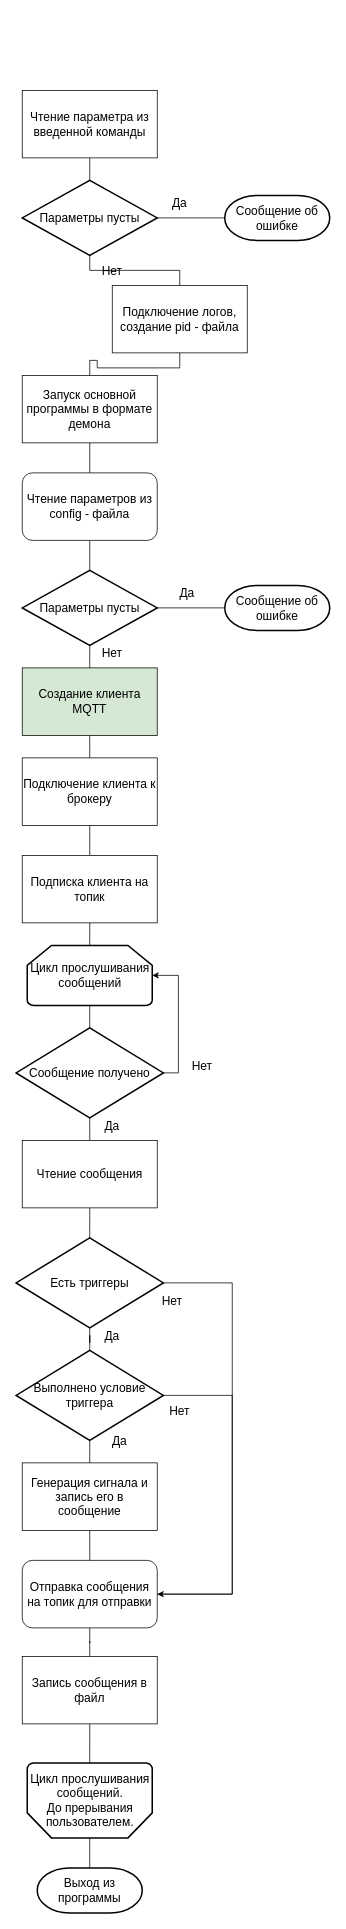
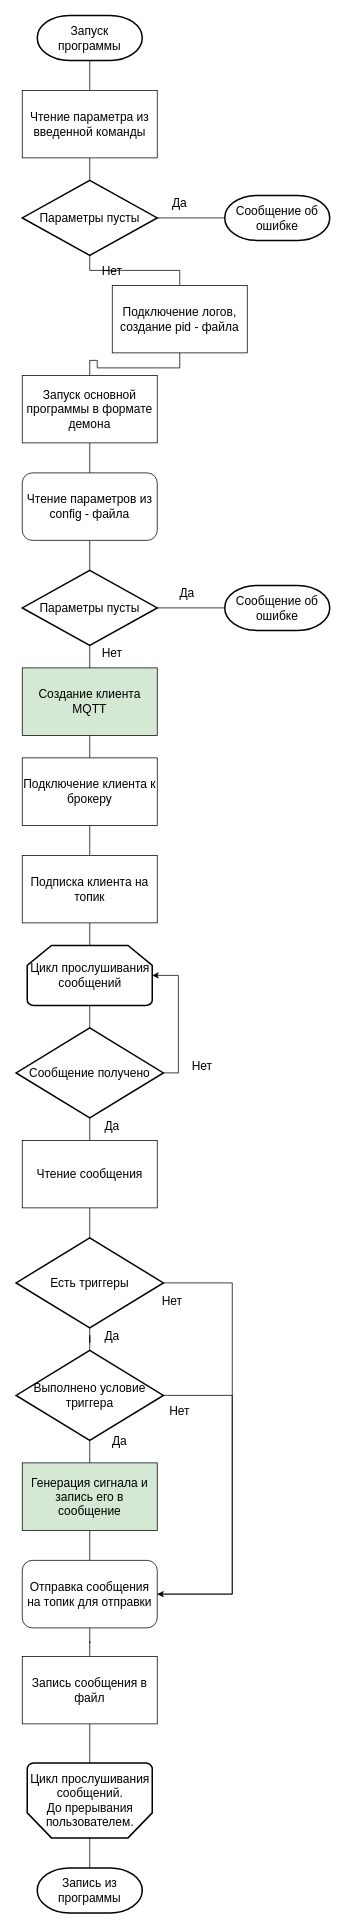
none -> (90, 38)
none -> (90, 75)
(90, 1497) -> (90, 1497)
(90, 1890) -> (90, 1890)
